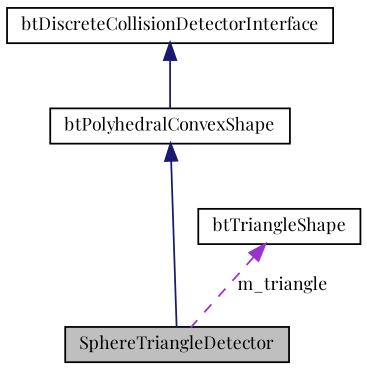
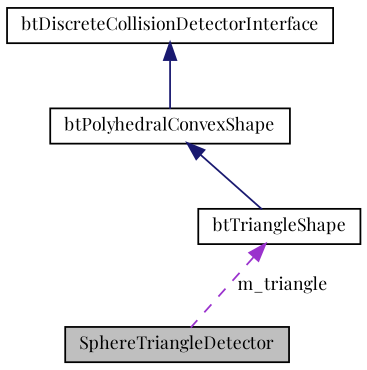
(174, 244) -> (231, 182)
